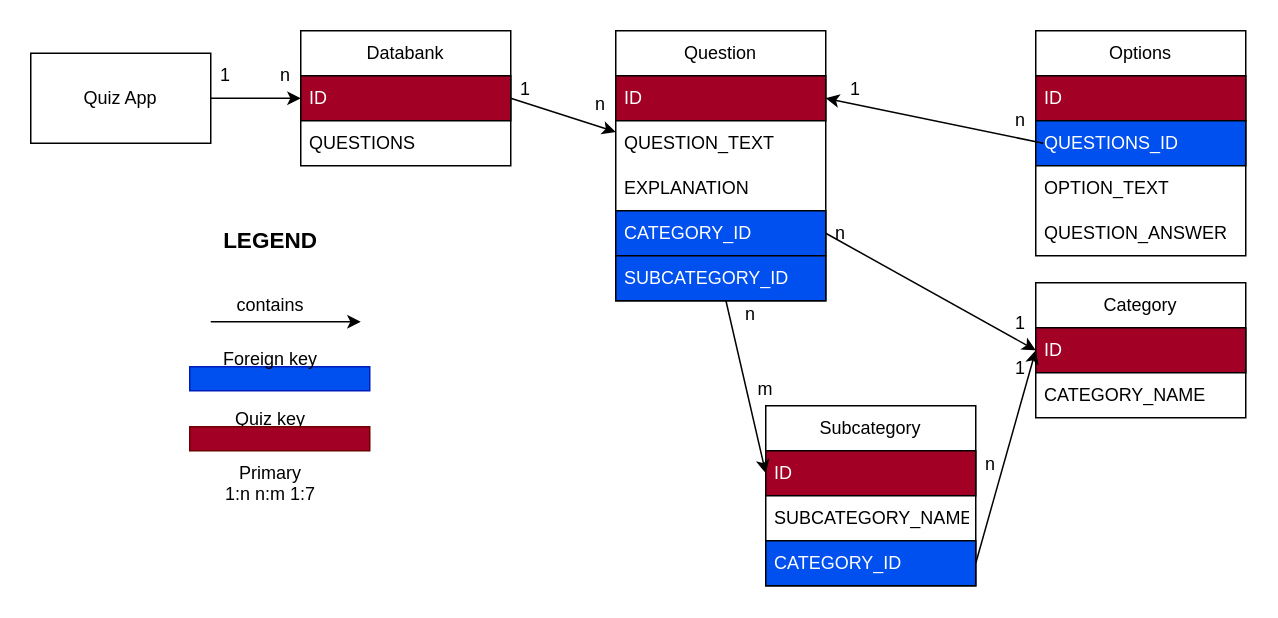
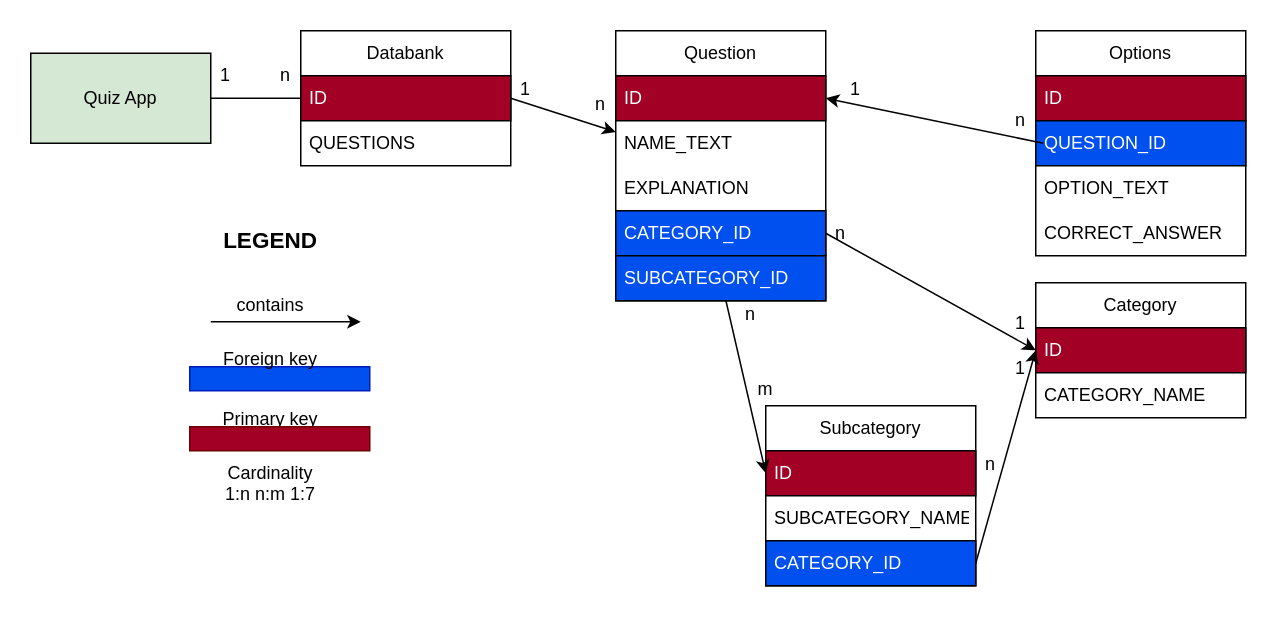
(121, 98) -> (121, 98)
(289, 98) -> (292, 98)
(690, 143) -> (670, 143)
(1105, 143) -> (1100, 143)
(1120, 233) -> (1115, 233)
(271, 419) -> (271, 419)
(271, 473) -> (271, 473)
